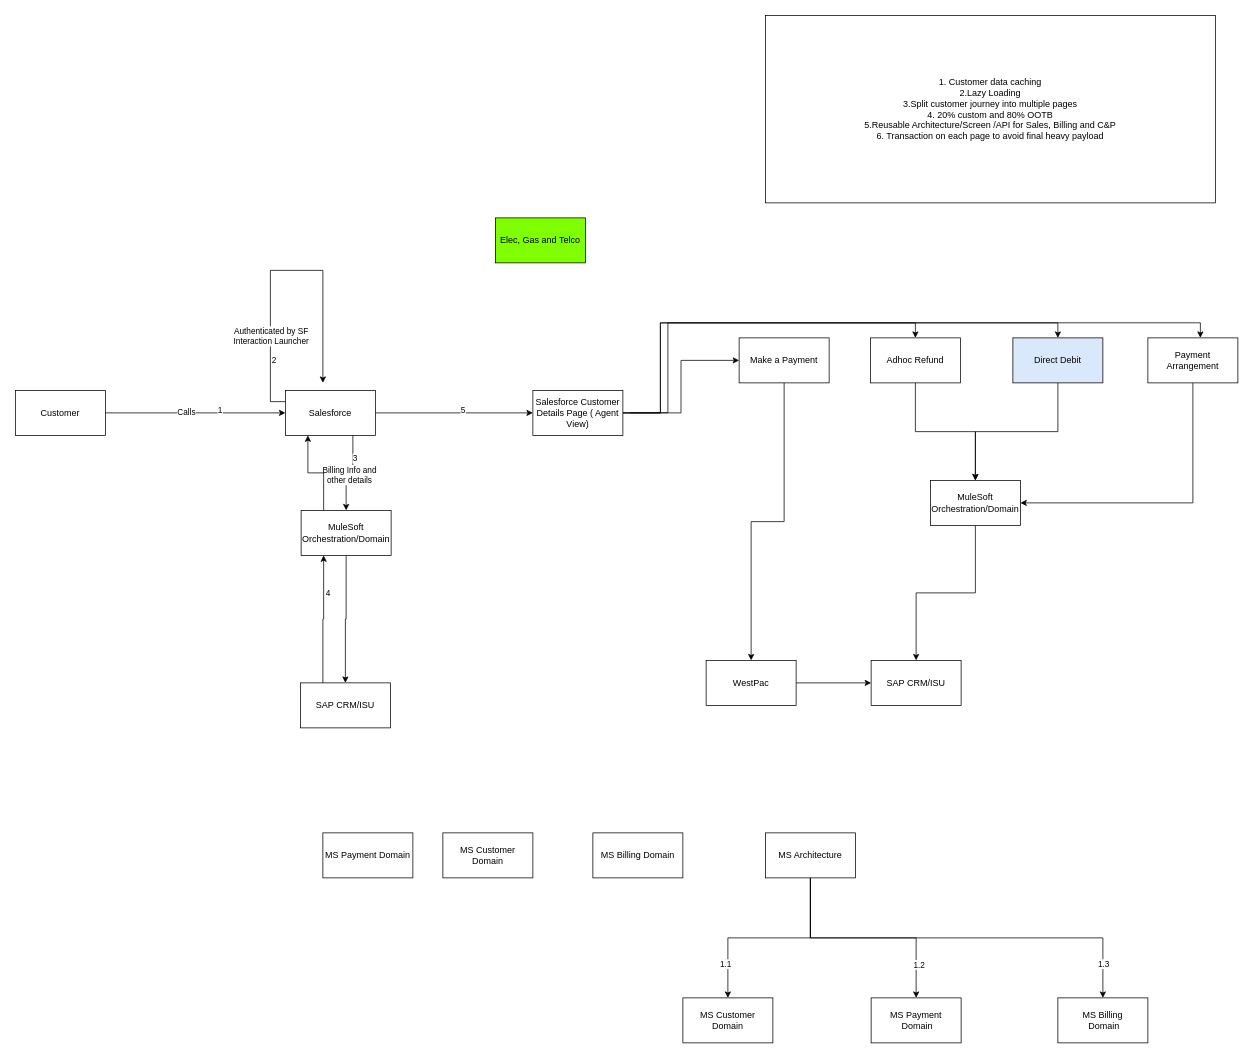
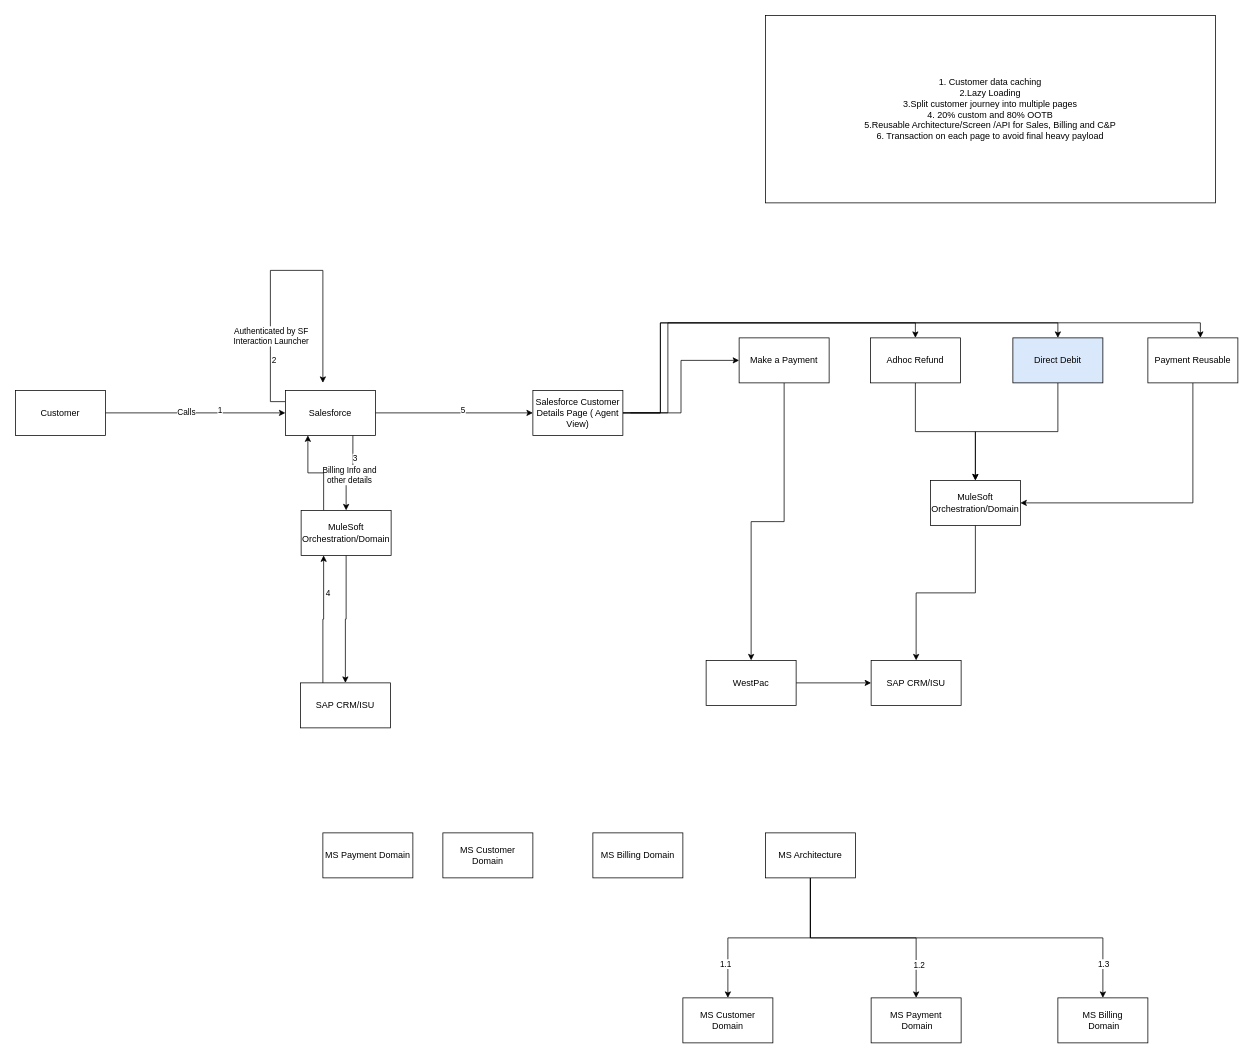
(540, 240) -> none
(1193, 360) -> (1193, 360)
